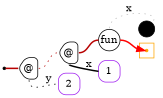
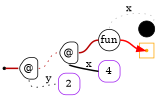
(109, 71) -> (109, 71)
